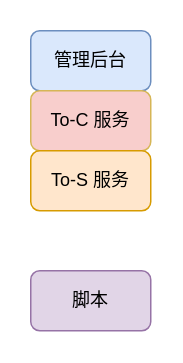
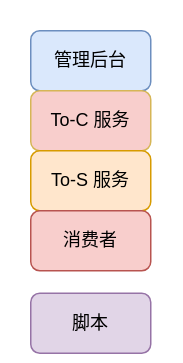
none -> (91, 241)
(91, 301) -> (91, 323)
